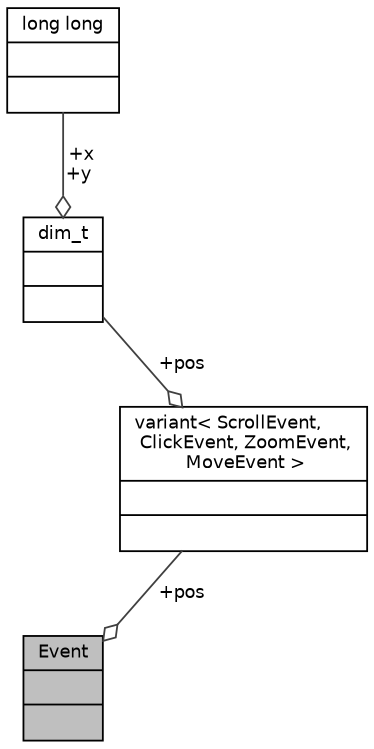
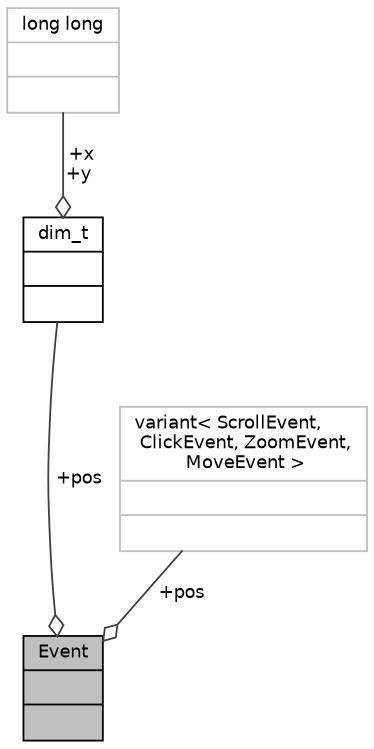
(63, 60) -> (63, 60)
(136, 354) -> (48, 468)
(244, 479) -> (244, 479)
